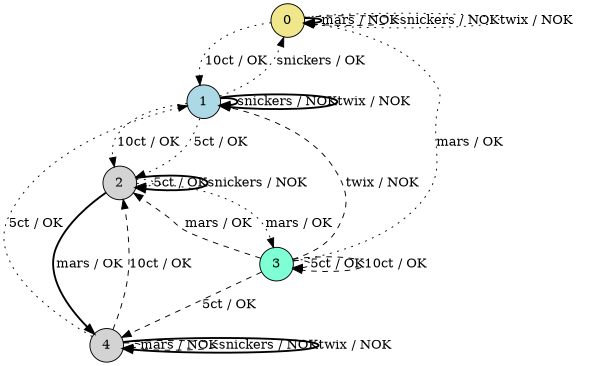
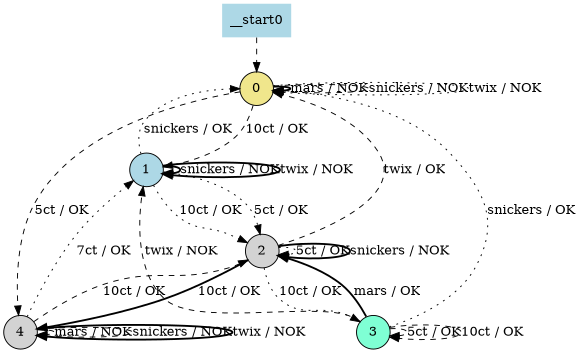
none -> (257, 21)
(224, 37) -> (222, 147)
(470, 142) -> (532, 210)
none -> (384, 171)
(36, 224) -> (104, 251)
(299, 224) -> (310, 292)
(197, 236) -> (334, 279)
(90, 264) -> (229, 292)
(196, 303) -> (80, 153)
